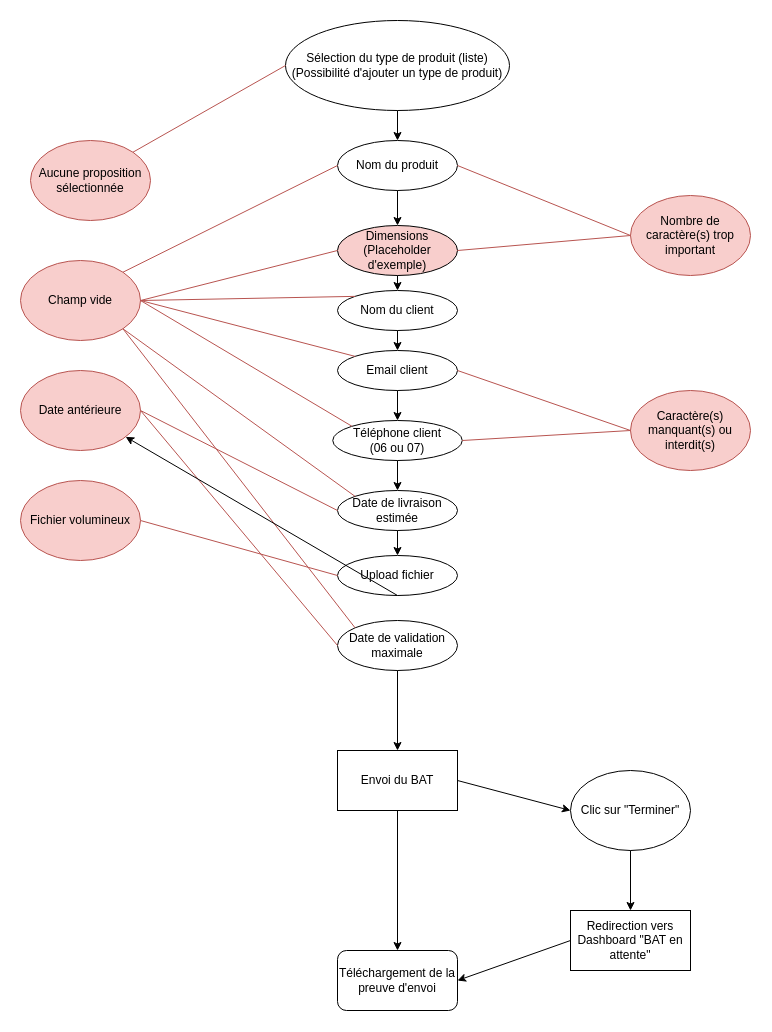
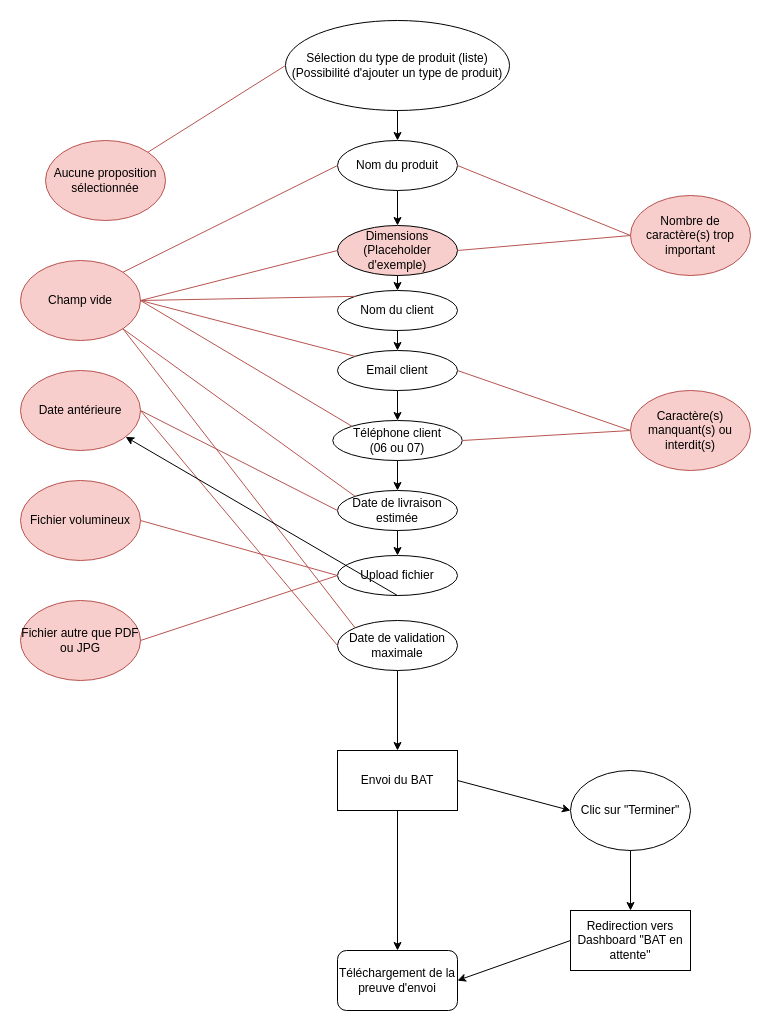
(91, 181) -> (106, 181)
none -> (238, 608)
none -> (81, 641)
